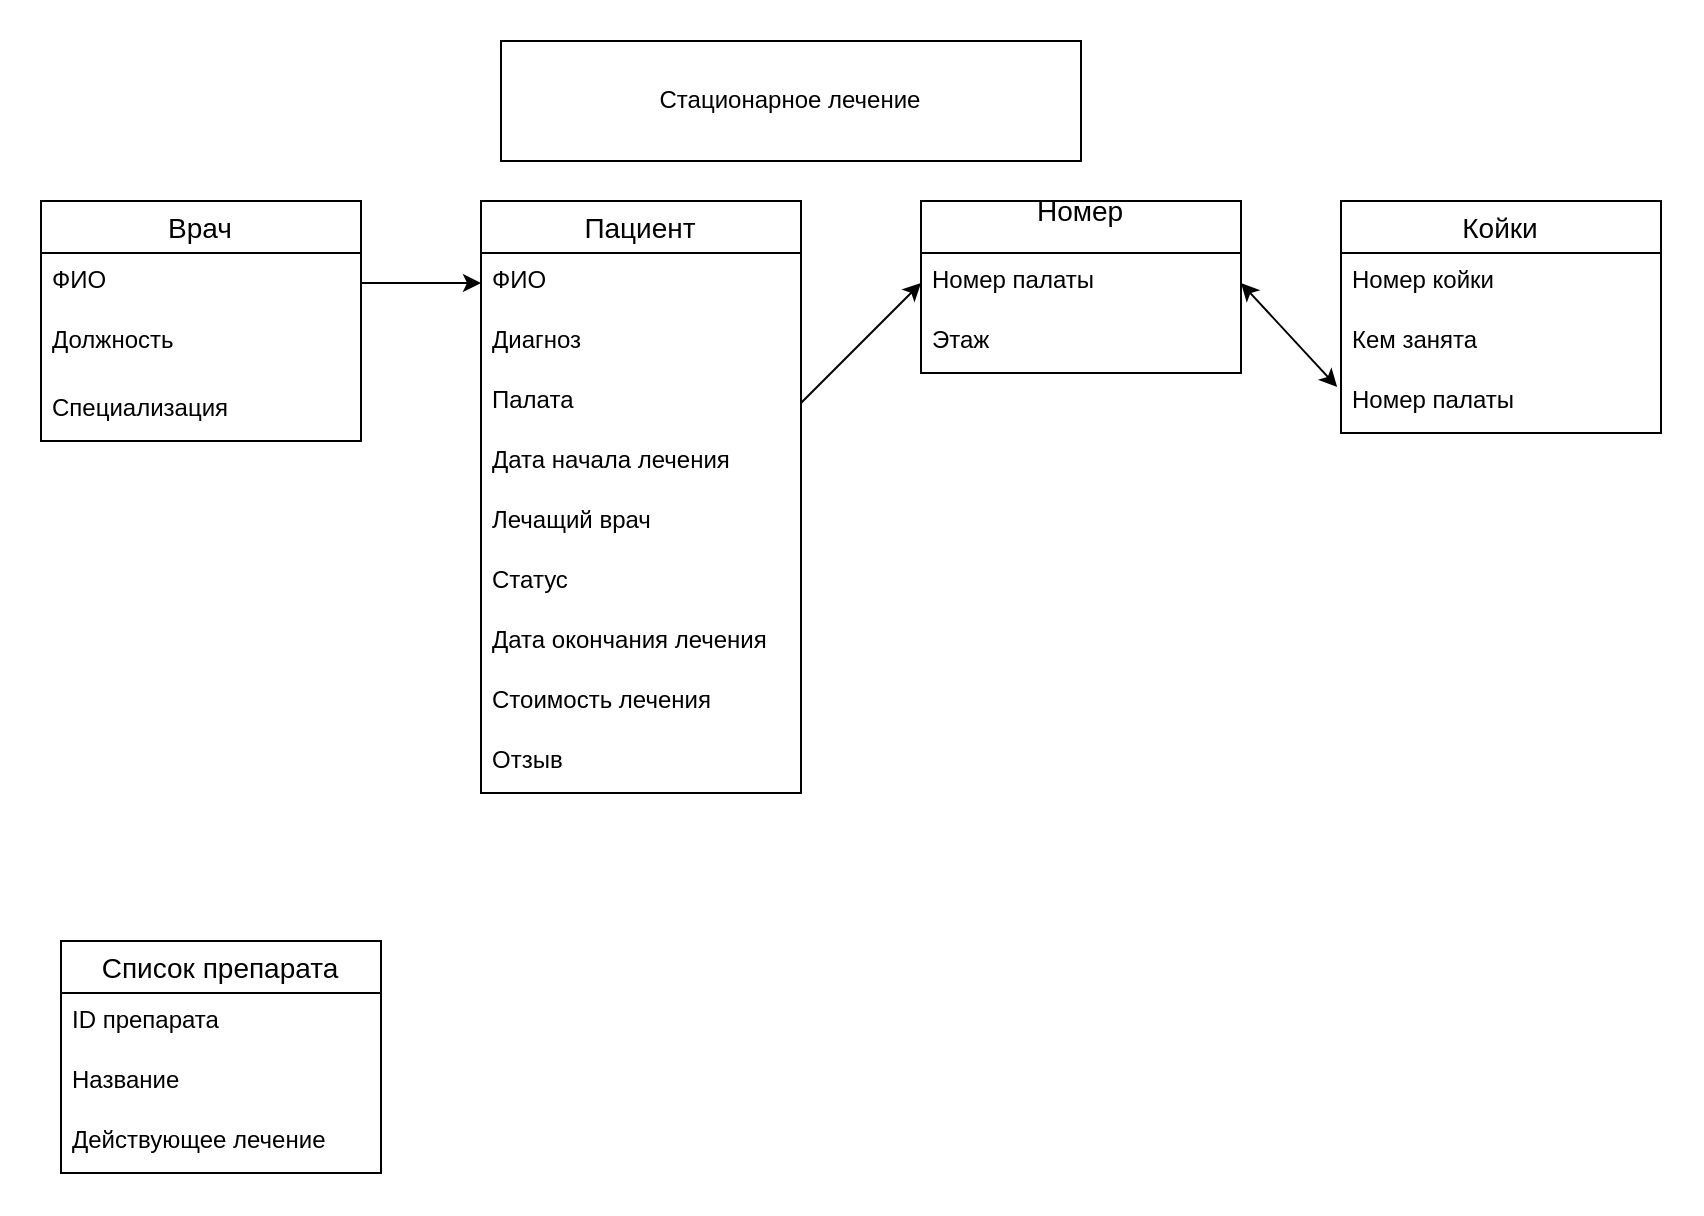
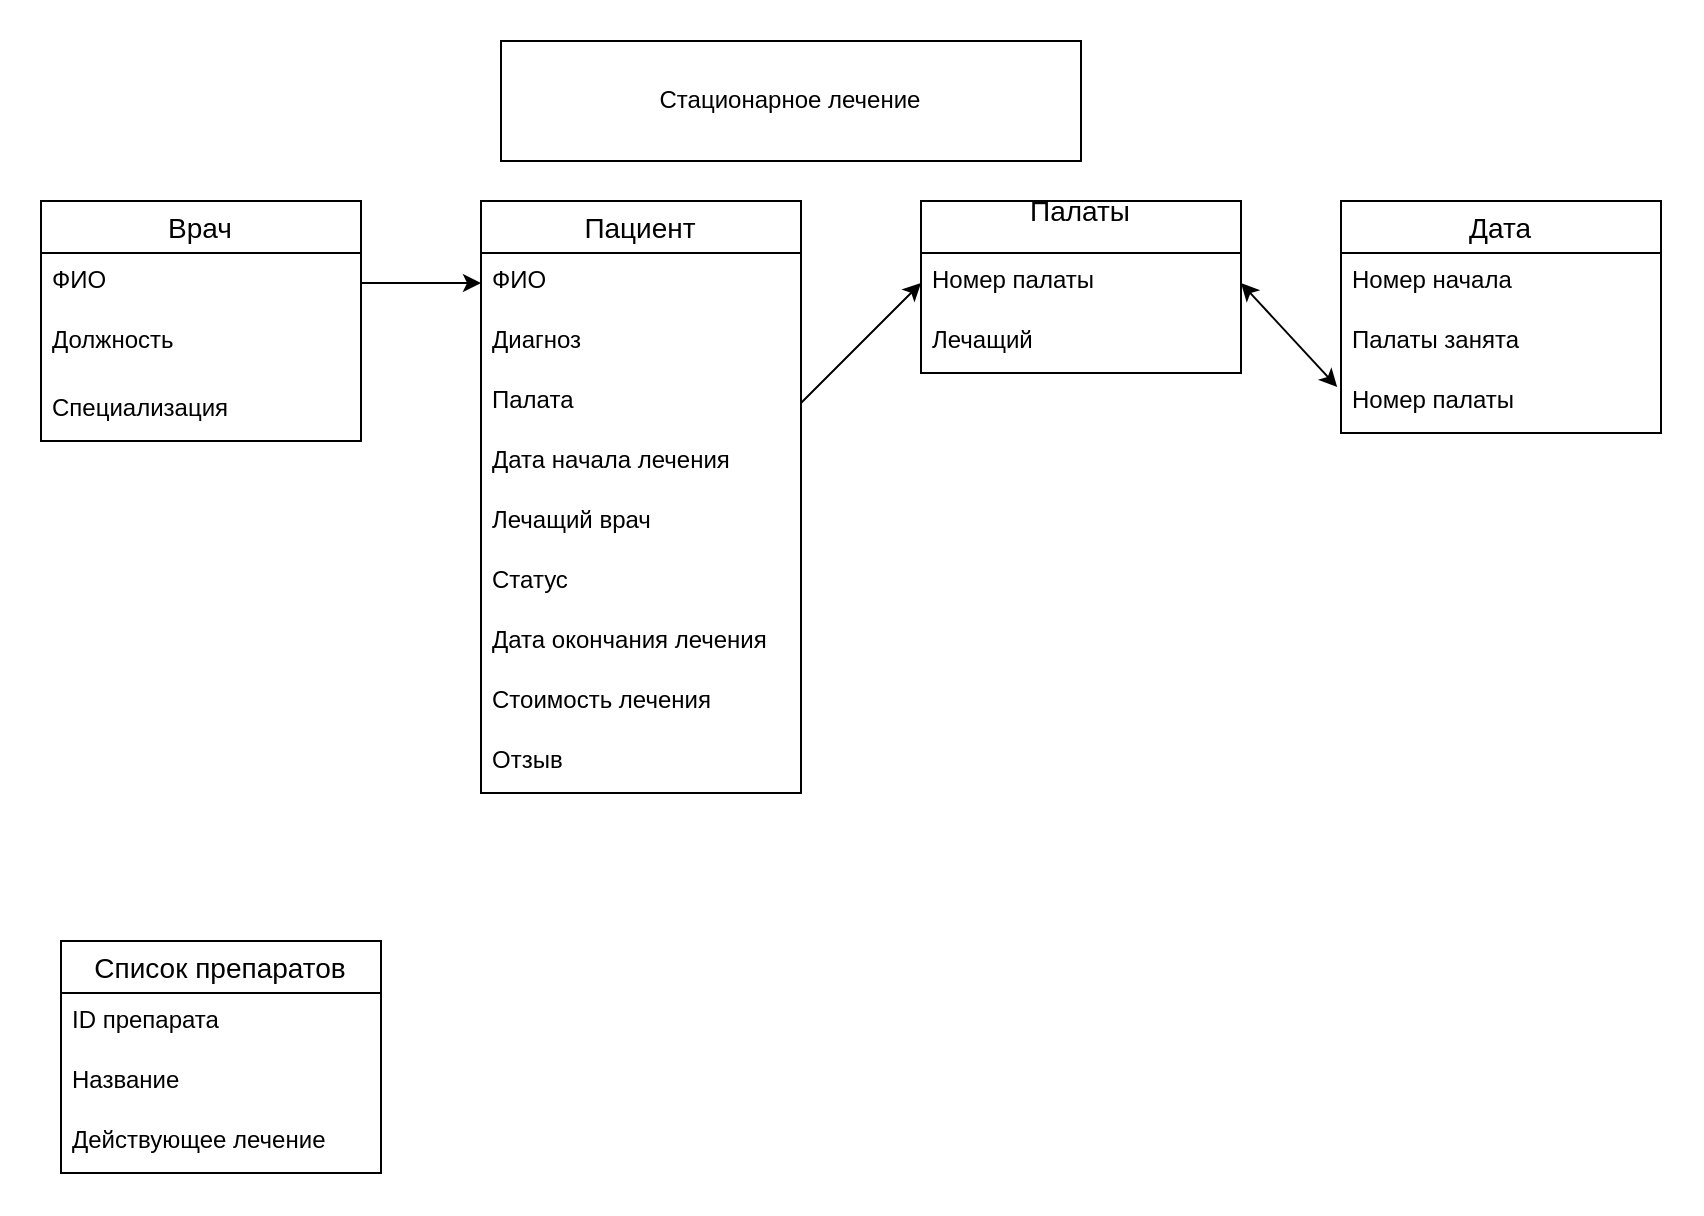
(1080, 212) -> (1080, 212)
(1500, 229) -> (1500, 229)
(1423, 280) -> (1430, 280)
(959, 340) -> (979, 340)
(1416, 340) -> (1436, 340)
(220, 969) -> (220, 969)
